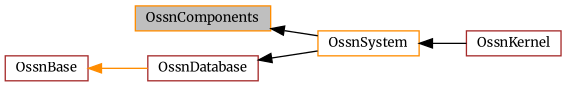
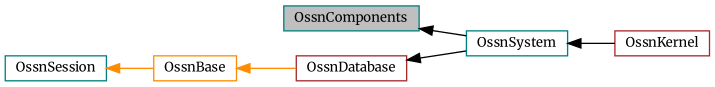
(203, 18) -> (351, 18)
(369, 43) -> (517, 43)
(47, 68) -> (195, 68)
none -> (56, 68)
